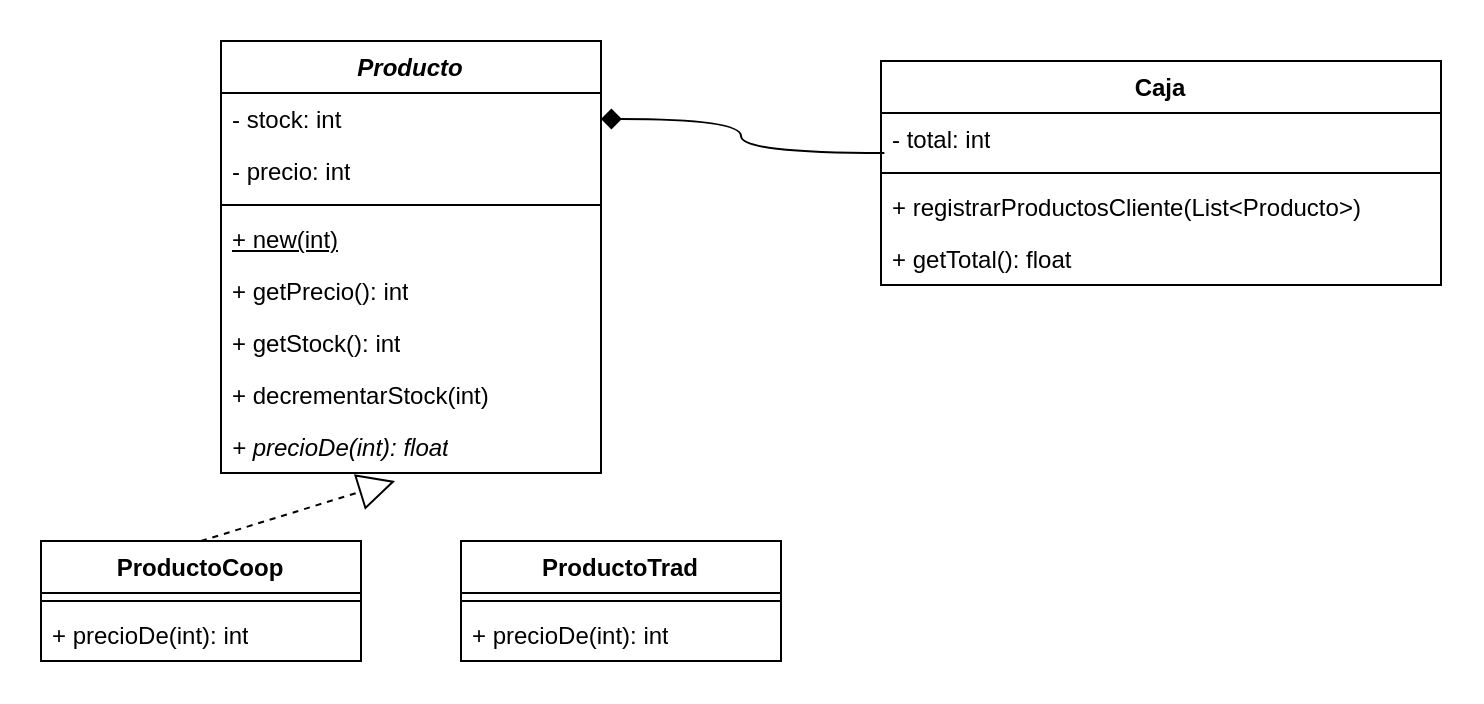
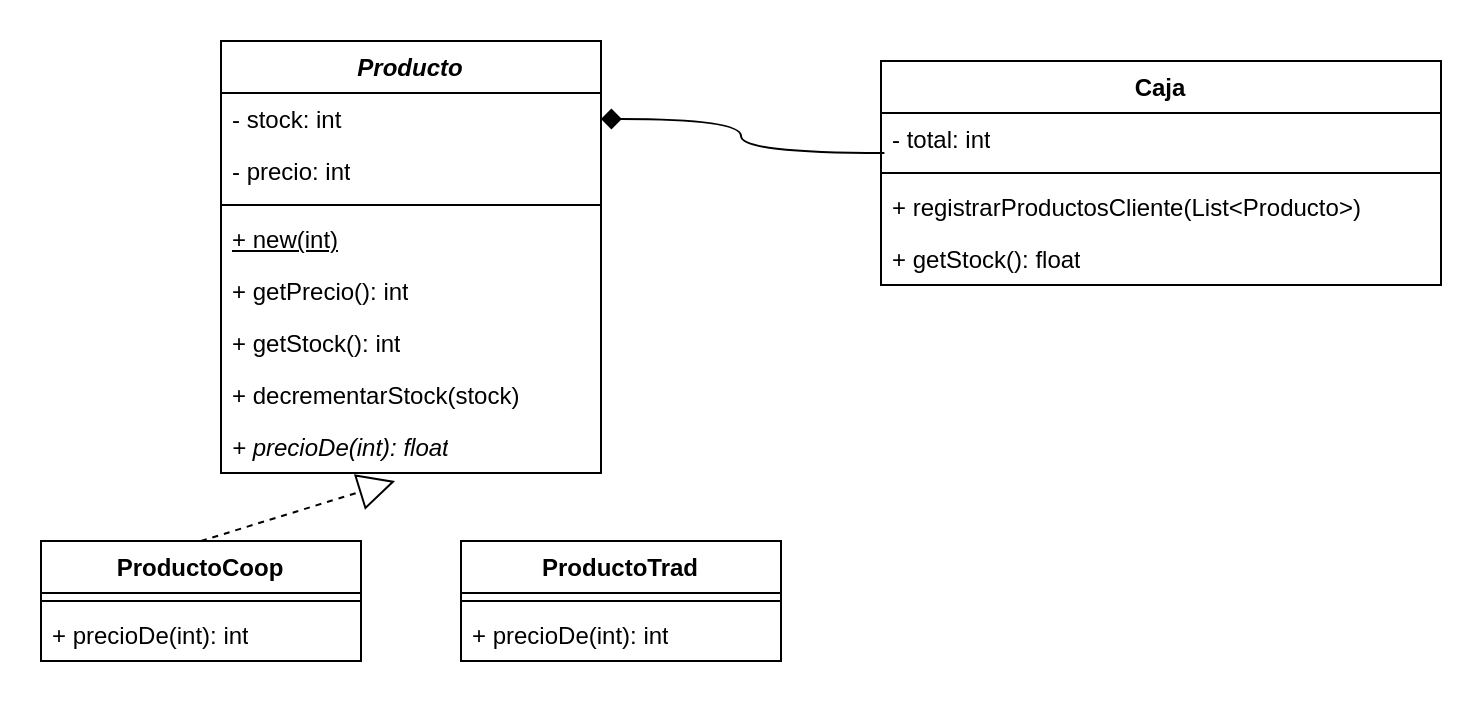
(1005, 261) -> (1008, 261)
(381, 397) -> (398, 397)
